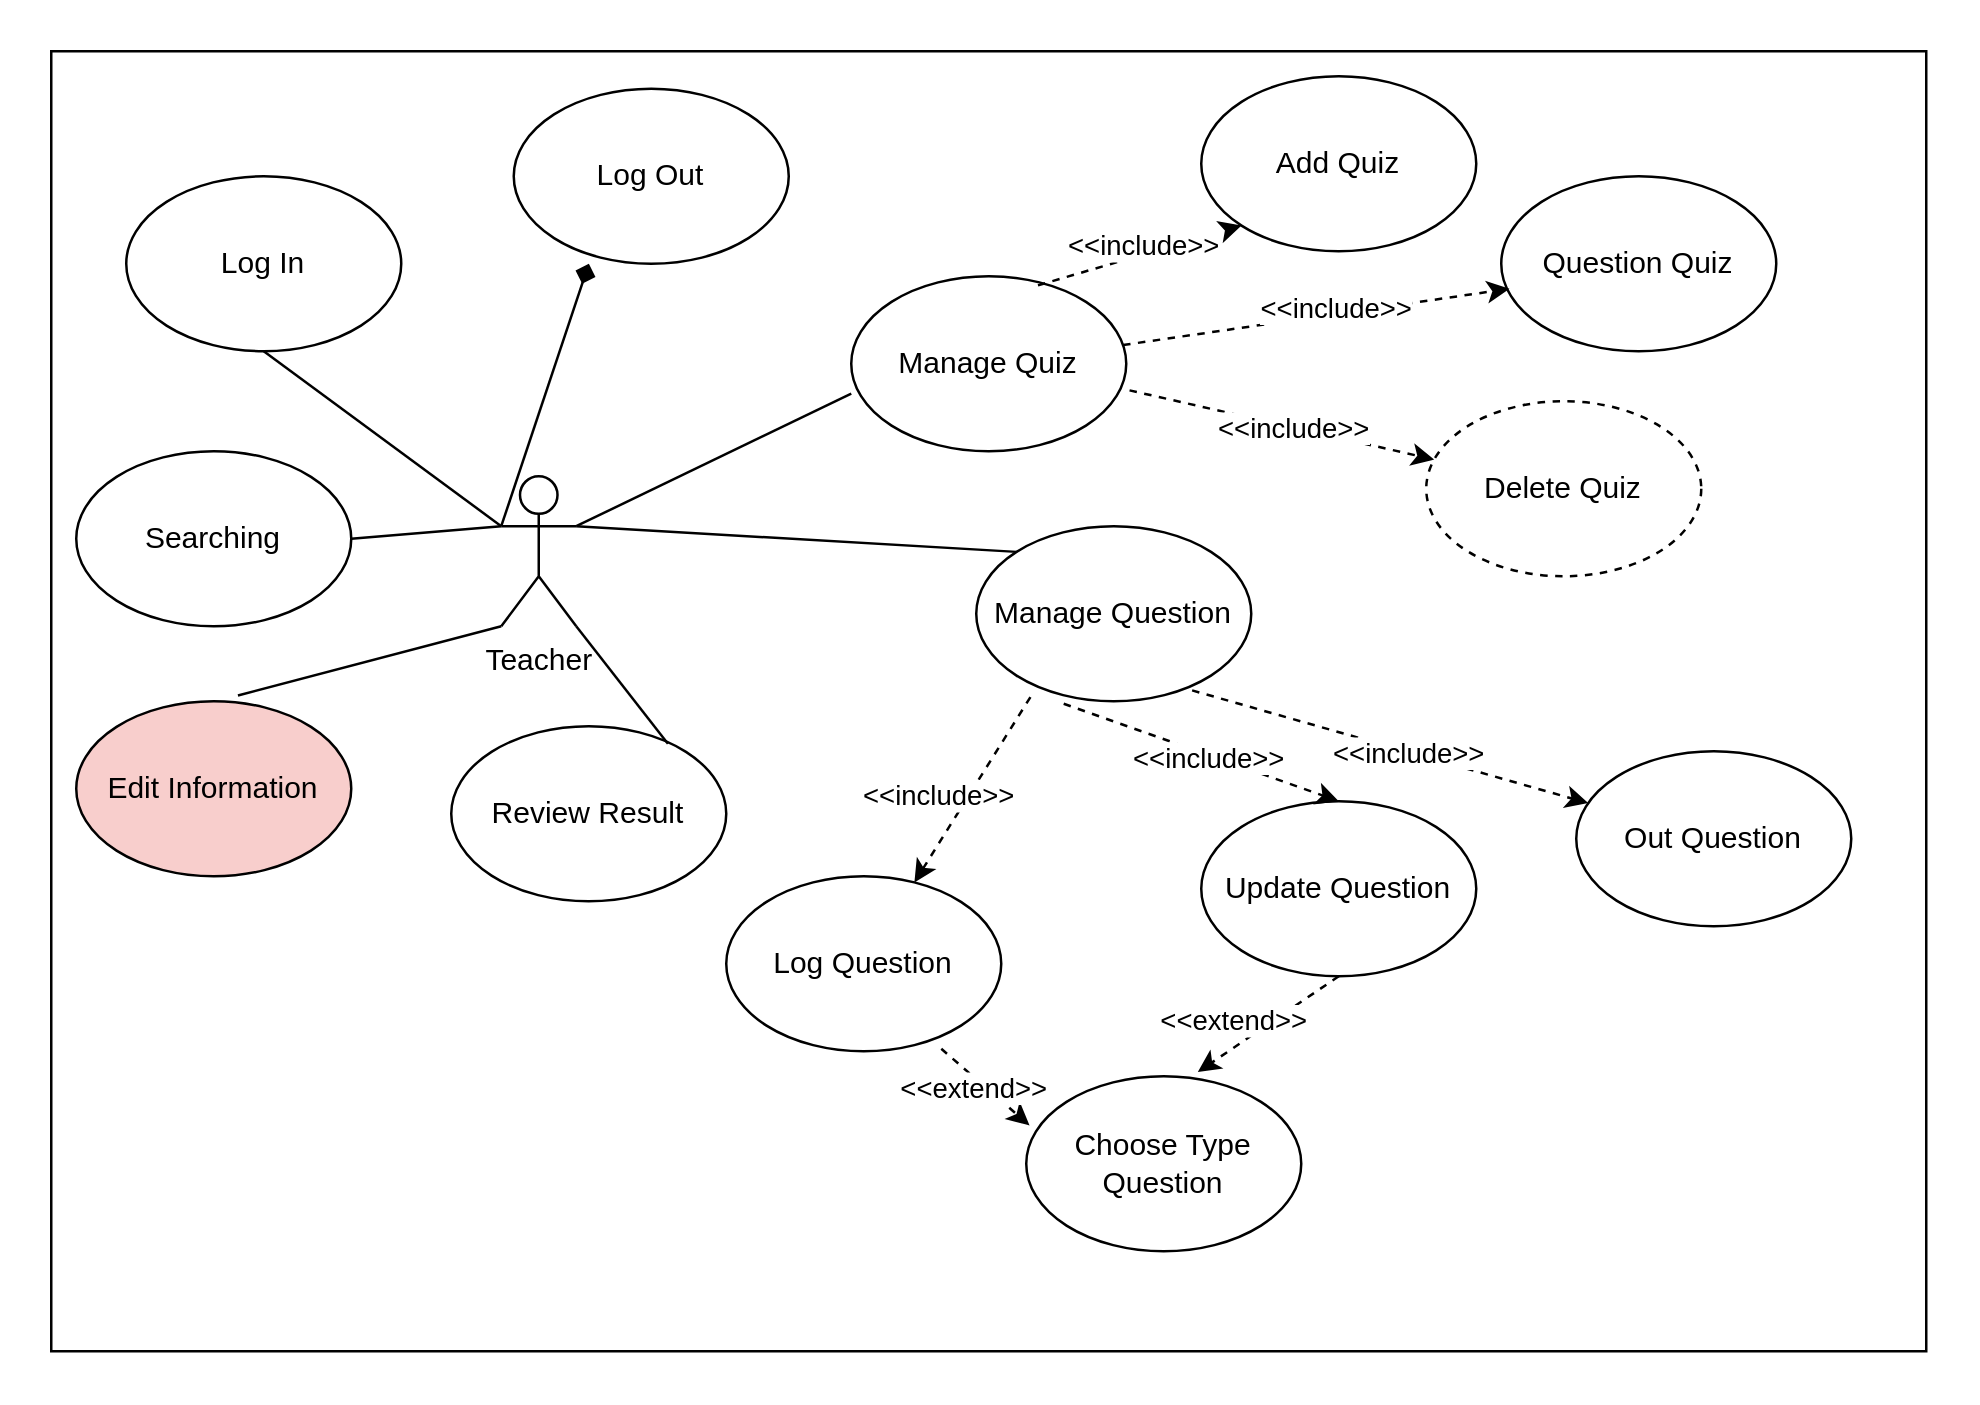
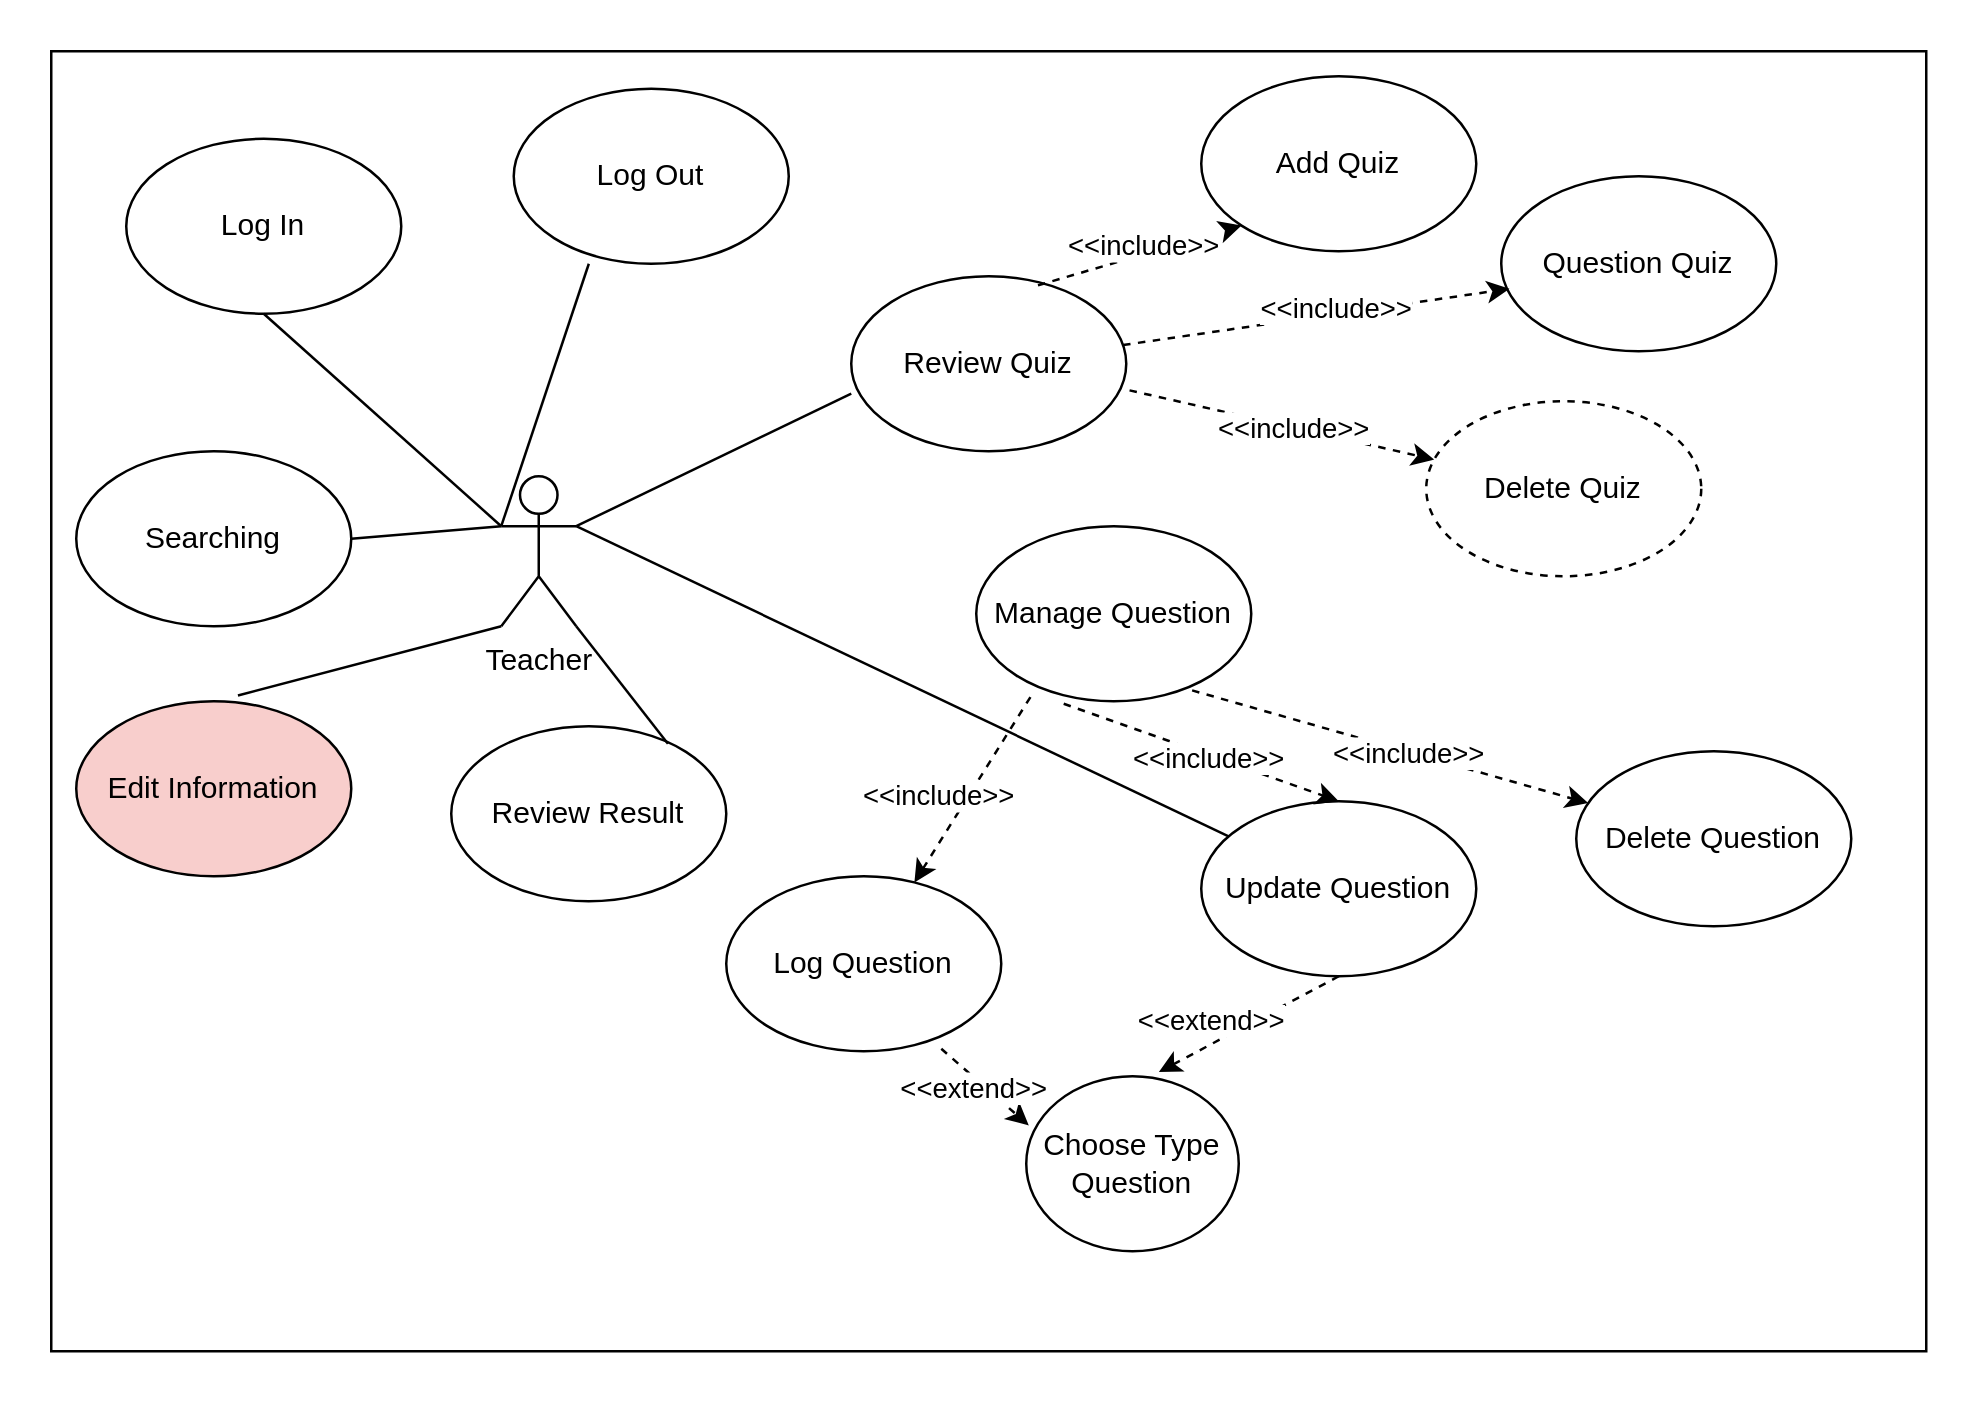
(264, 264) -> (264, 226)
(582, 283) -> (585, 274)
(989, 364) -> (989, 364)
(800, 539) -> (792, 629)
(1714, 839) -> (1714, 839)
(1164, 1164) -> (1133, 1164)
